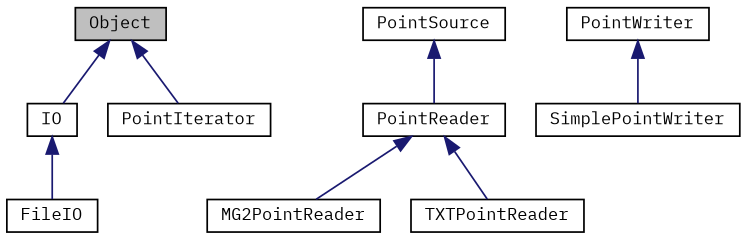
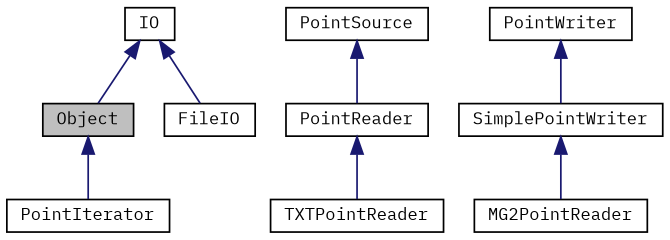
(81, 79) -> (114, 79)
(356, 173) -> (561, 177)
